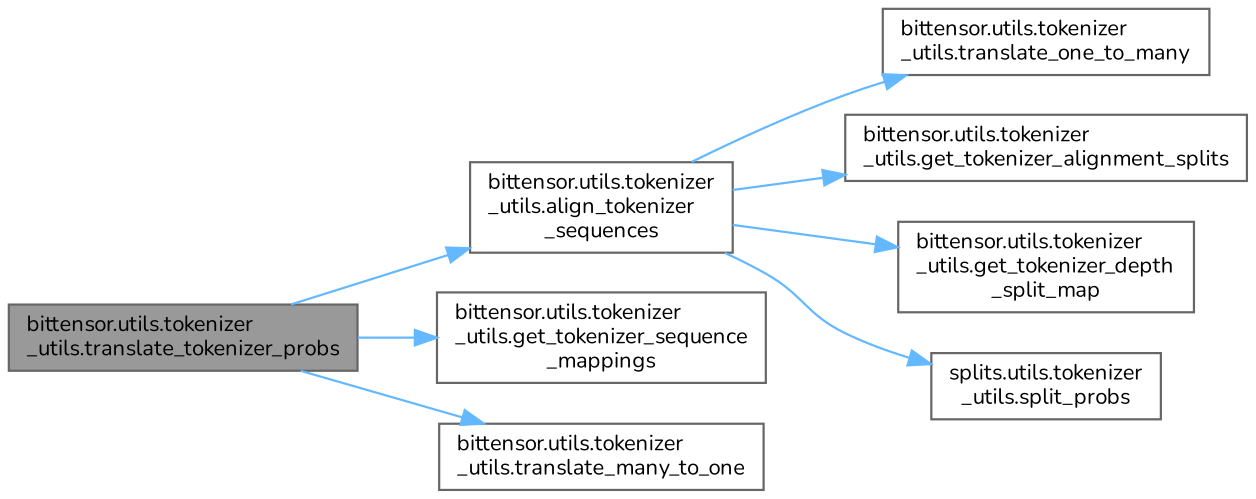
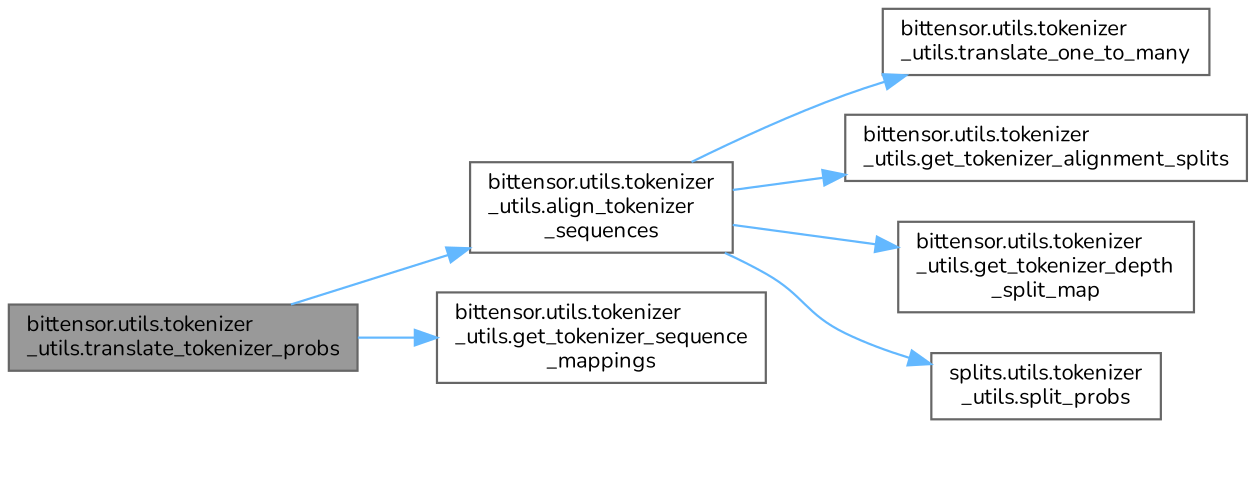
(601, 457) -> none
